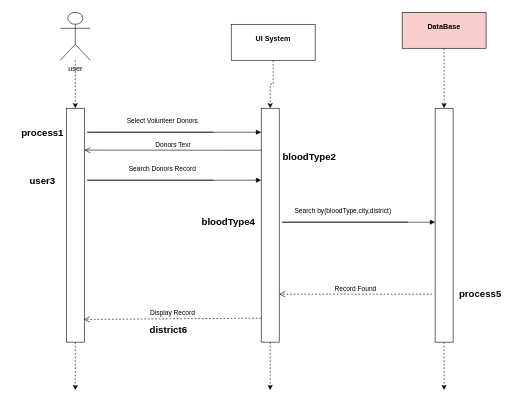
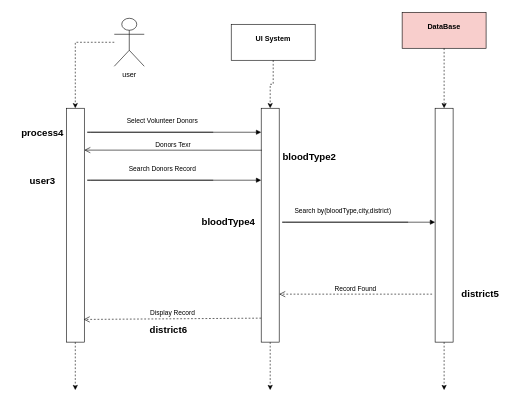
(75, 36) -> (129, 42)
(43, 132) -> (43, 132)
(481, 294) -> (481, 294)
